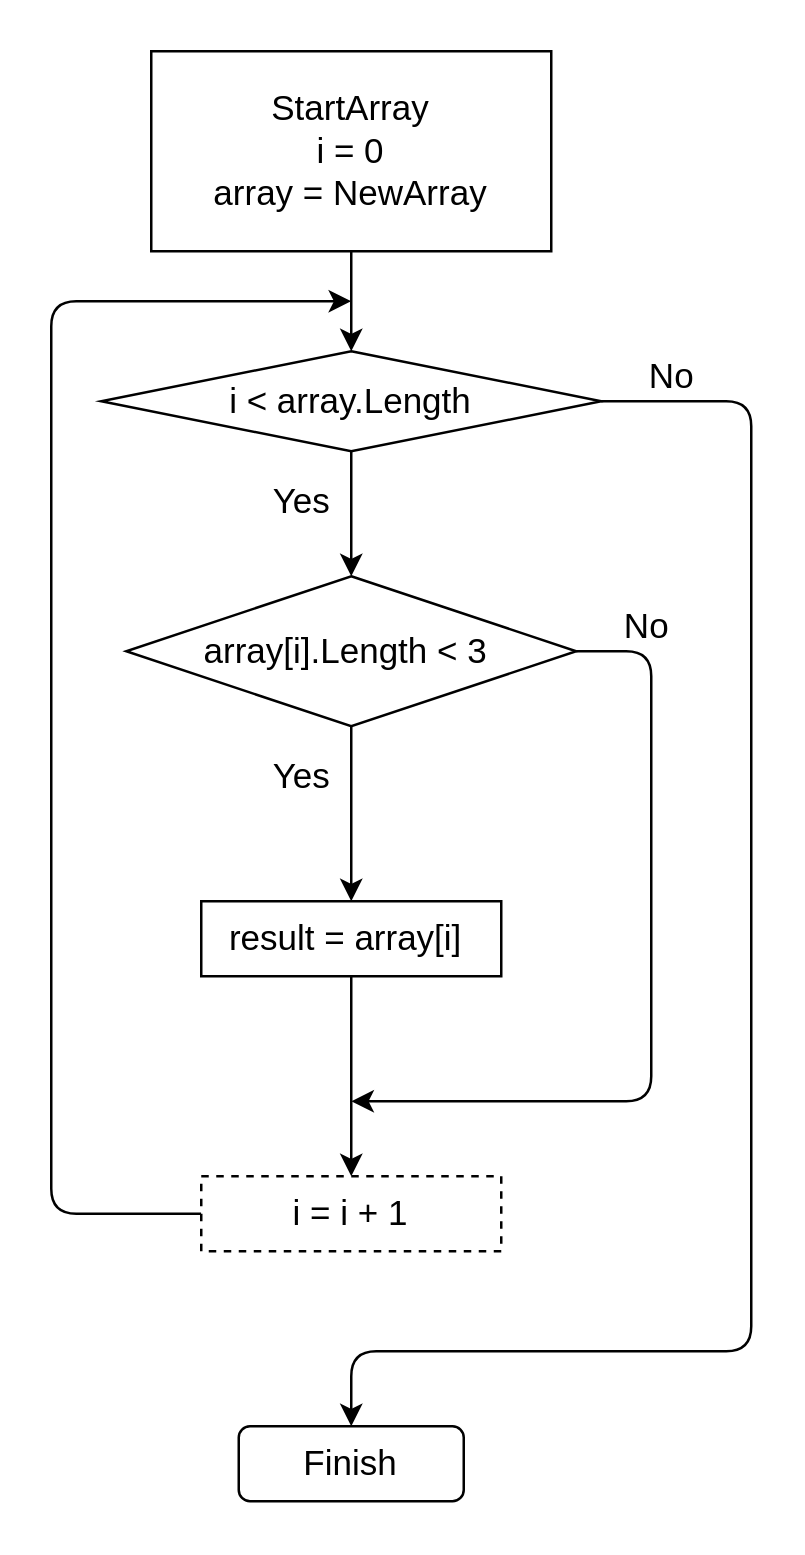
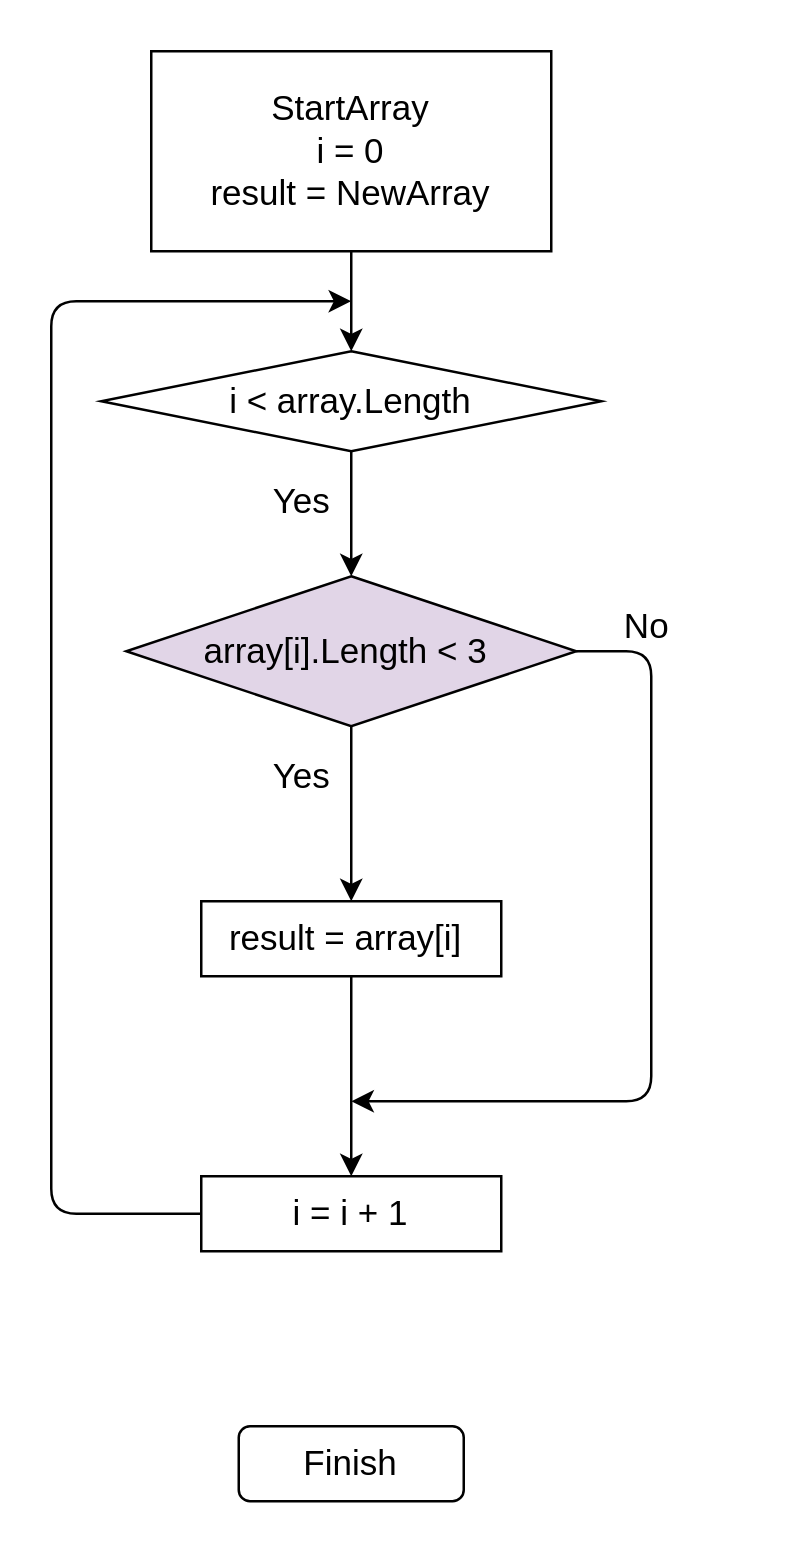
(351, 151) -> (351, 151)
(351, 651) -> (351, 651)
(751, 1023) -> none
(351, 1214) -> (351, 1214)
